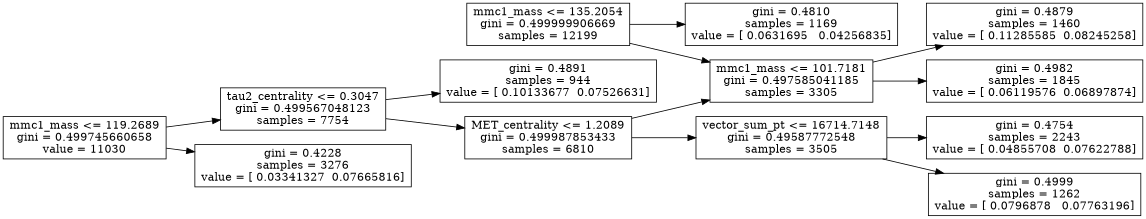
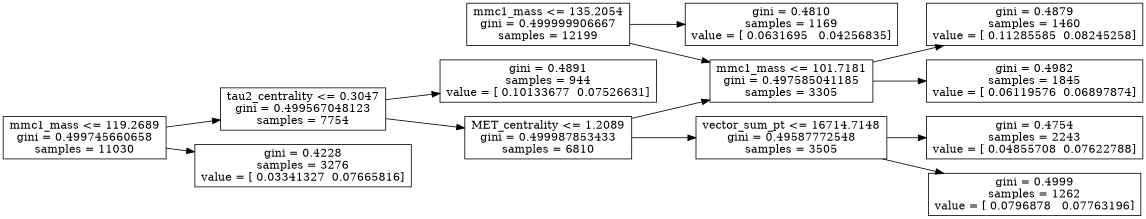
(548, 24) -> (548, 24)
(85, 138) -> (85, 138)
